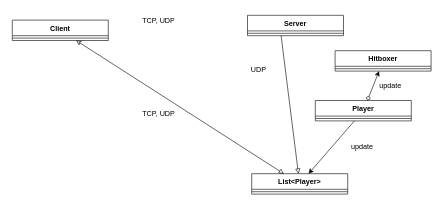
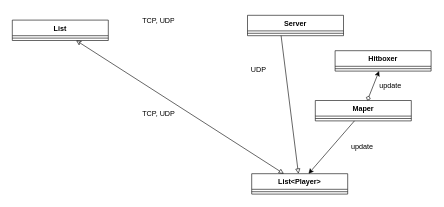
(60, 28) -> (60, 28)
(363, 109) -> (363, 109)
